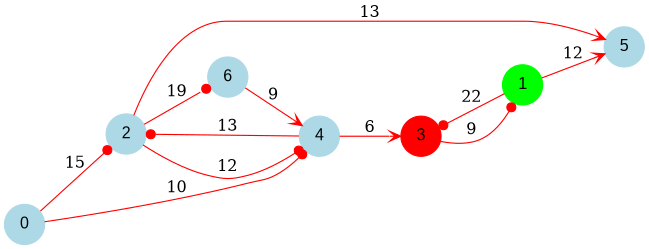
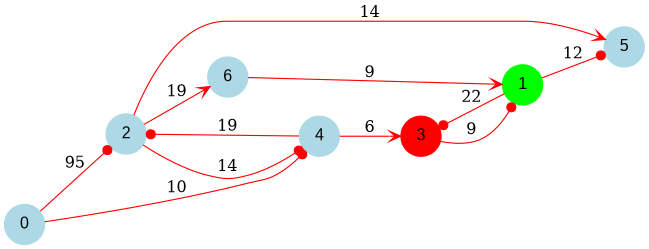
(370, 13) -> (370, 13)
(569, 67) -> (569, 67)
(269, 104) -> (369, 81)
(172, 108) -> (172, 108)
(228, 127) -> (228, 127)
(75, 164) -> (75, 164)
(228, 167) -> (228, 167)
